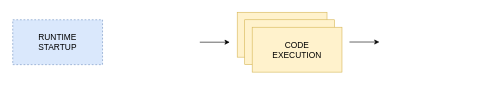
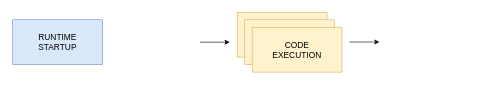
(57, 42) -> (57, 42)
